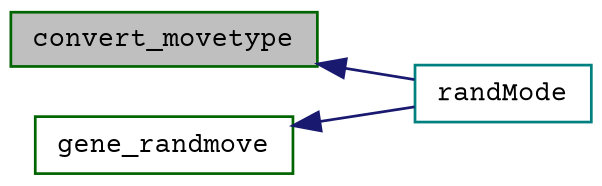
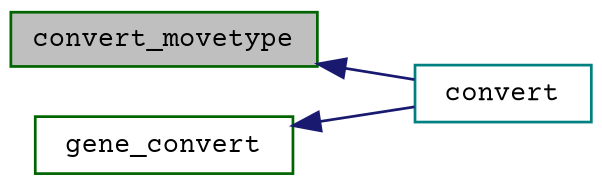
(503, 94) -> (503, 94)
(164, 145) -> (164, 145)
